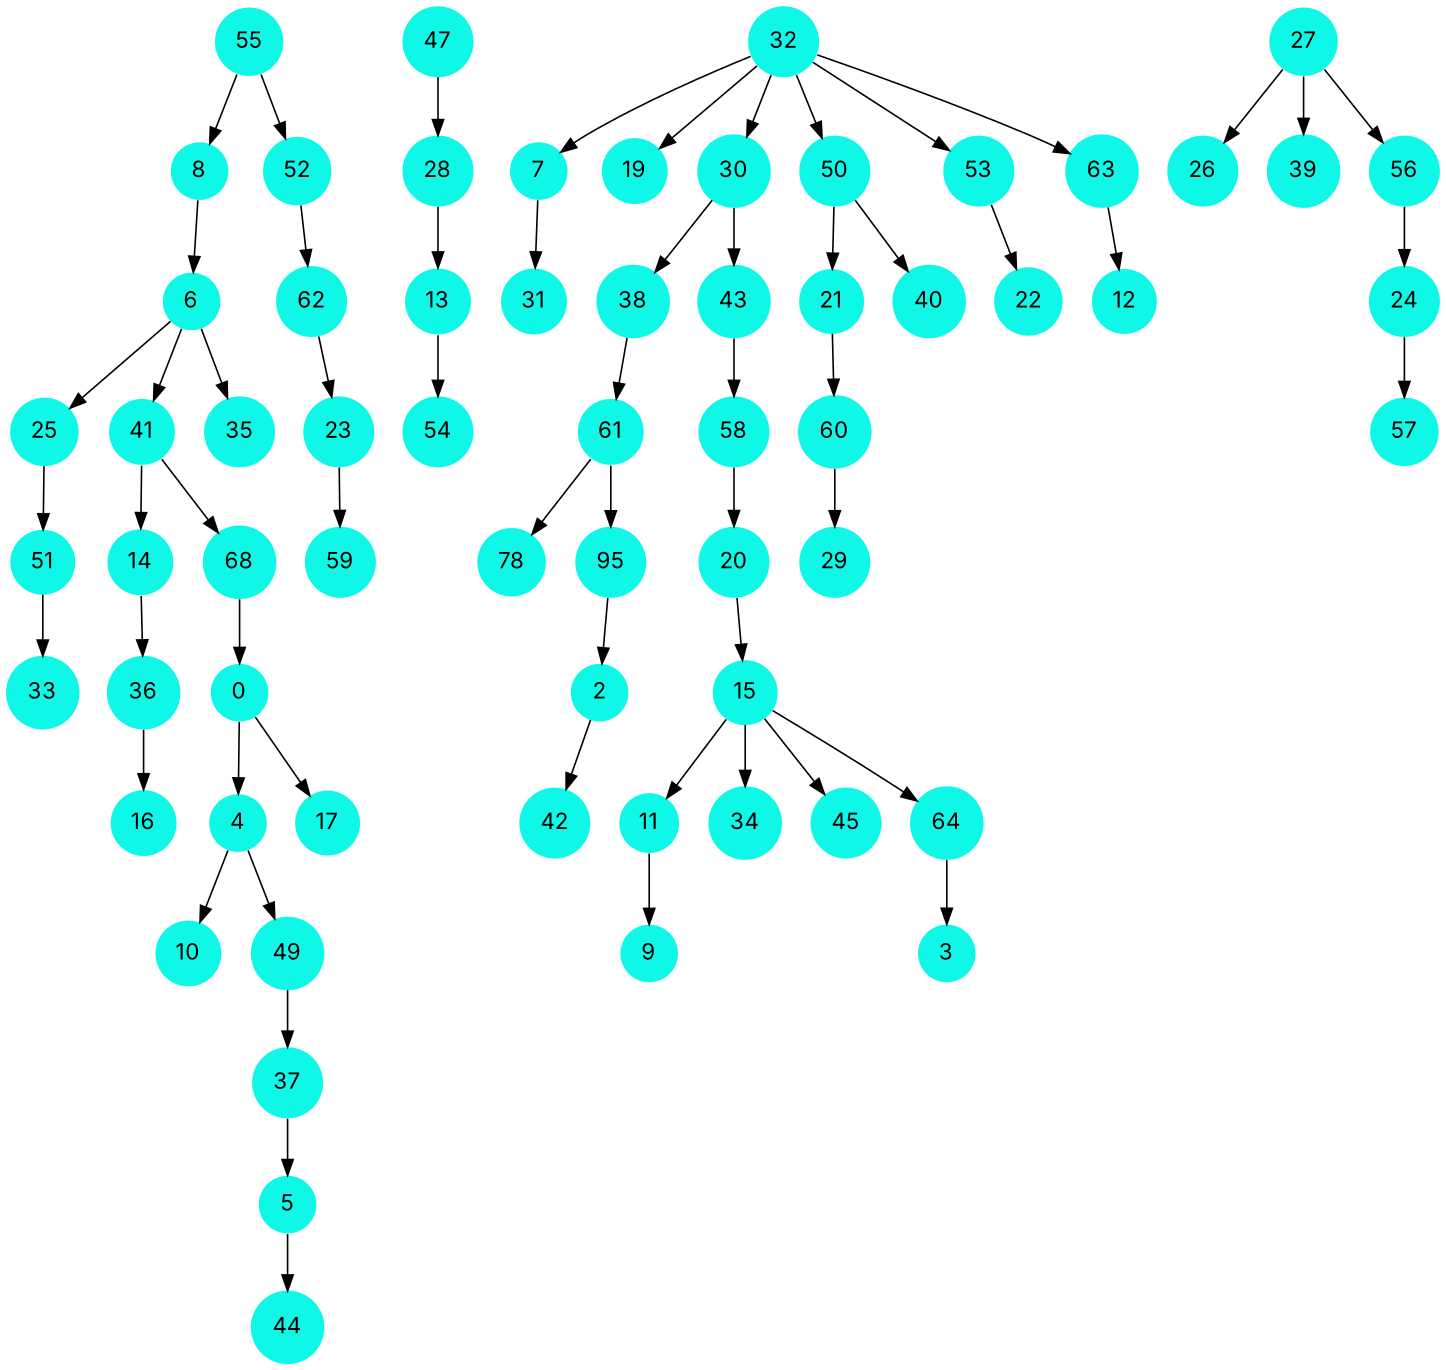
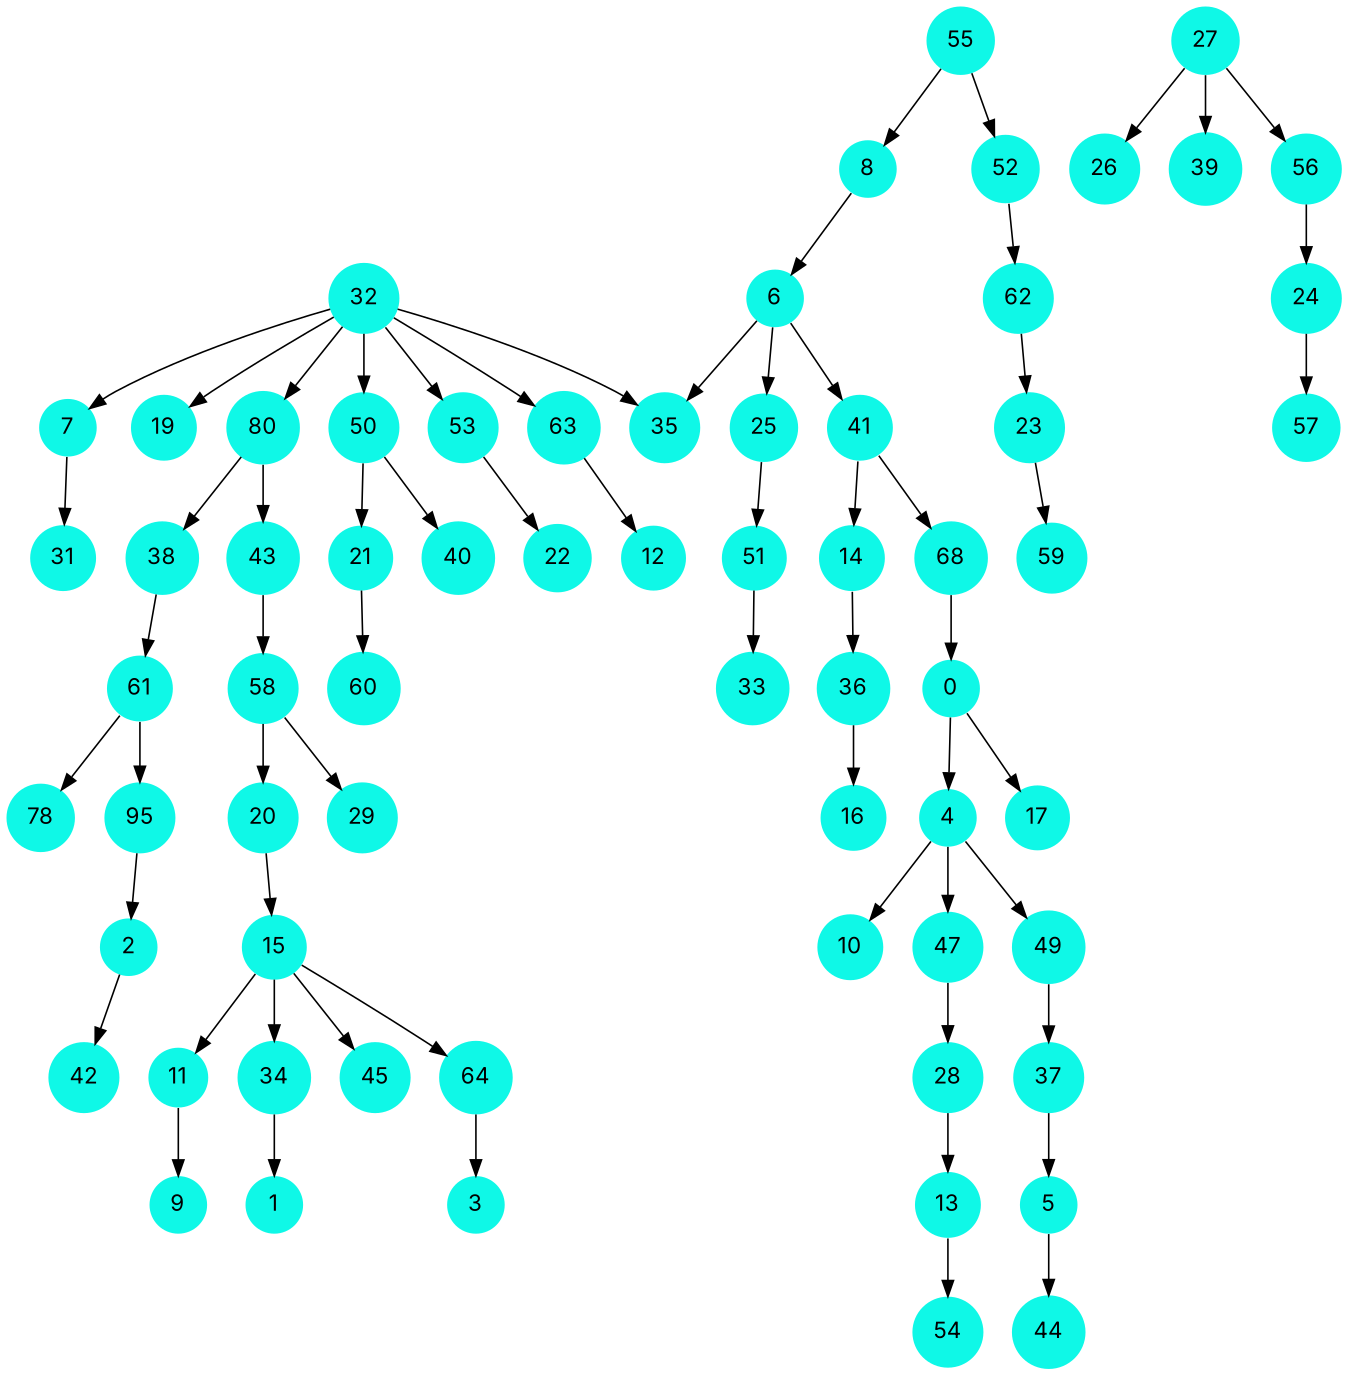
(734, 171) -> (263, 428)
none -> (513, 347)
(835, 490) -> (308, 747)
none -> (948, 871)
none -> (274, 1205)
